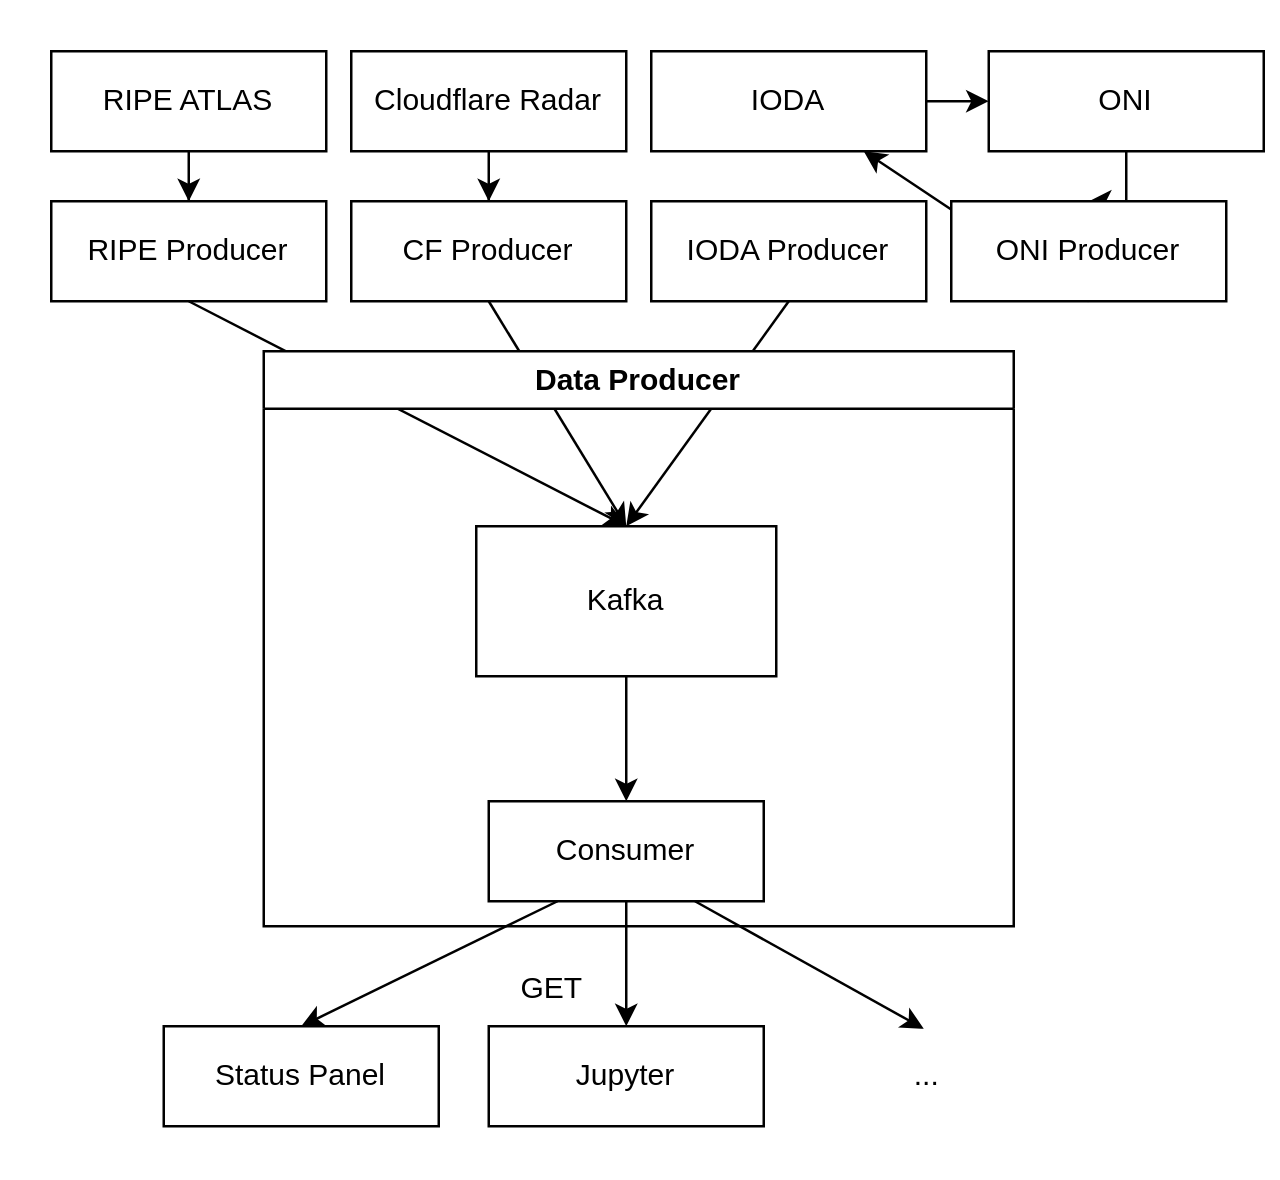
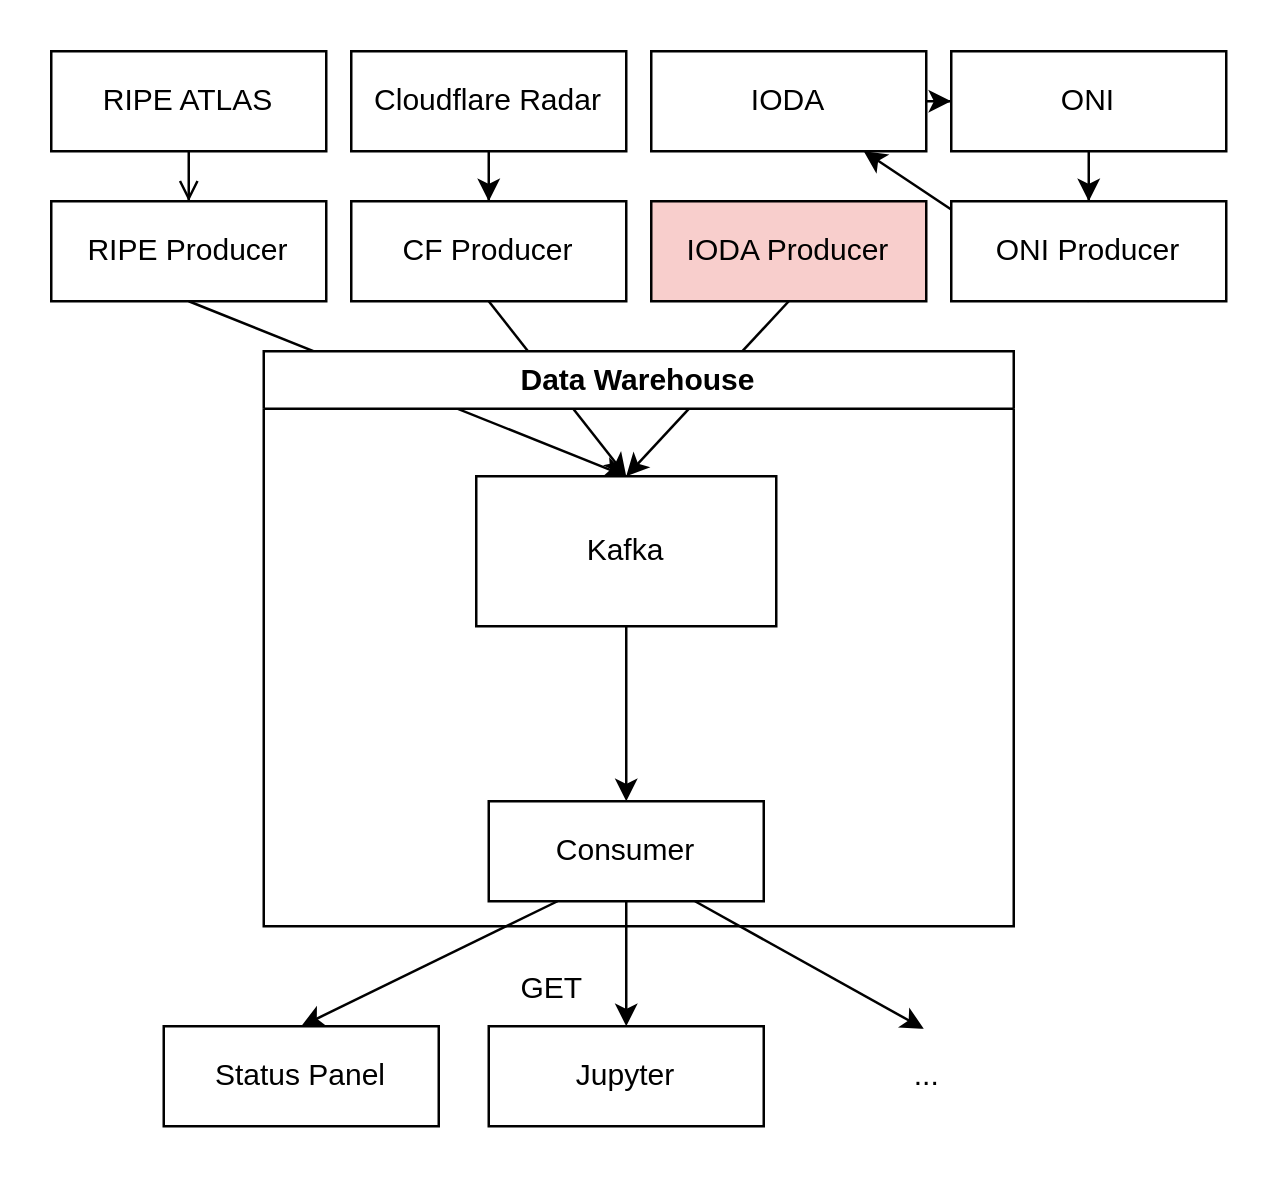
(1126, 101) -> (1089, 101)
(189, 183) -> (189, 187)
(789, 251) -> (789, 251)
(639, 381) -> (639, 381)
(626, 601) -> (626, 551)
